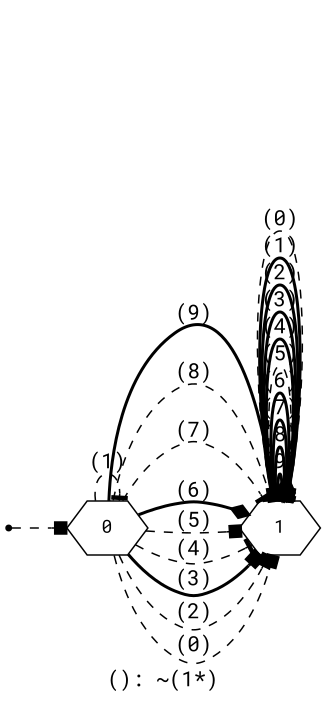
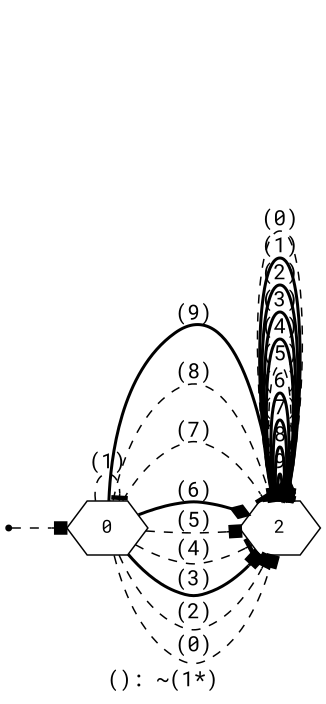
(280, 528) -> (280, 528)
